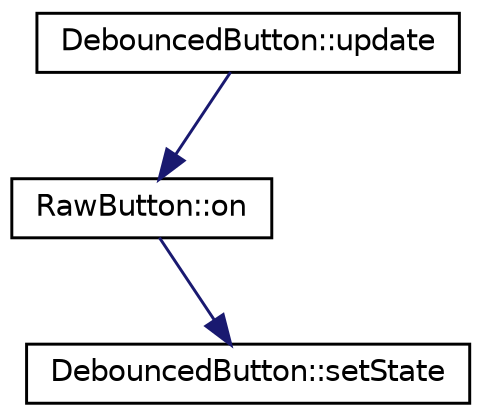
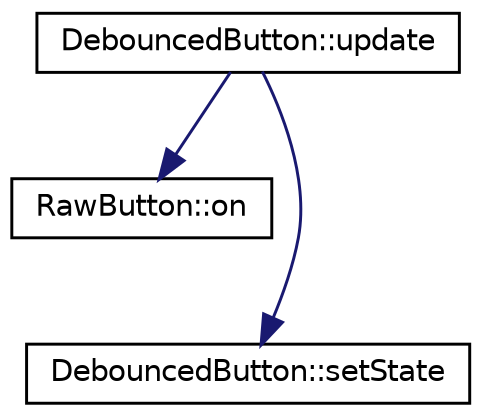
(187, 279) -> (300, 194)
